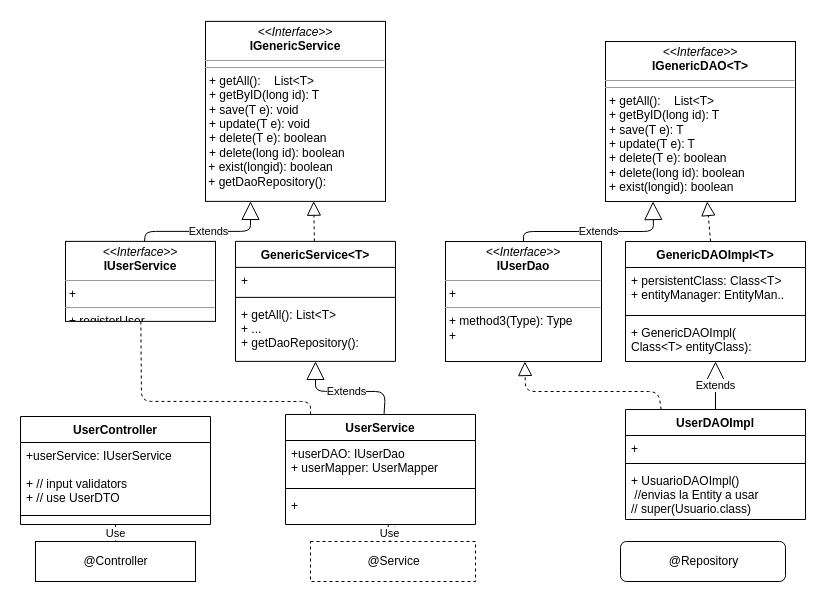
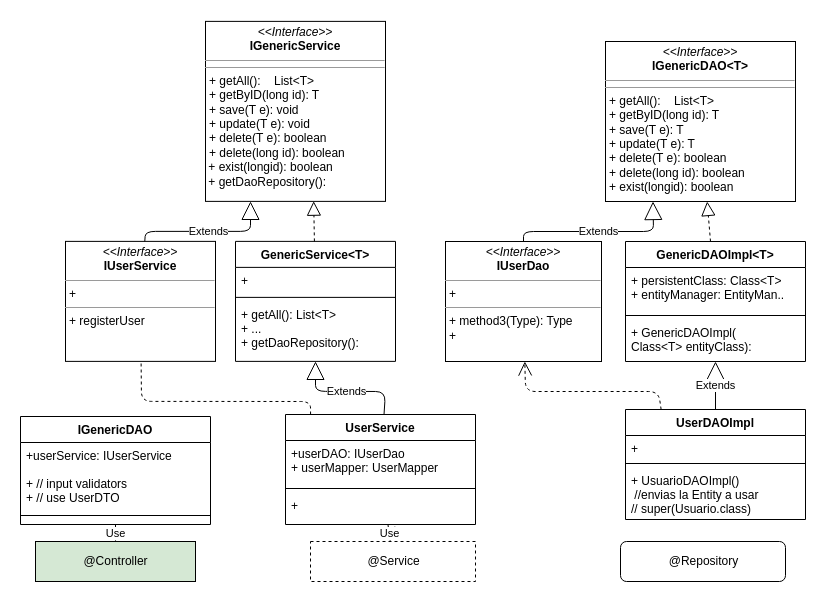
(141, 281) -> (141, 301)
(525, 377) -> (525, 371)
(115, 430) -> (115, 430)
(116, 562) -> (116, 562)
